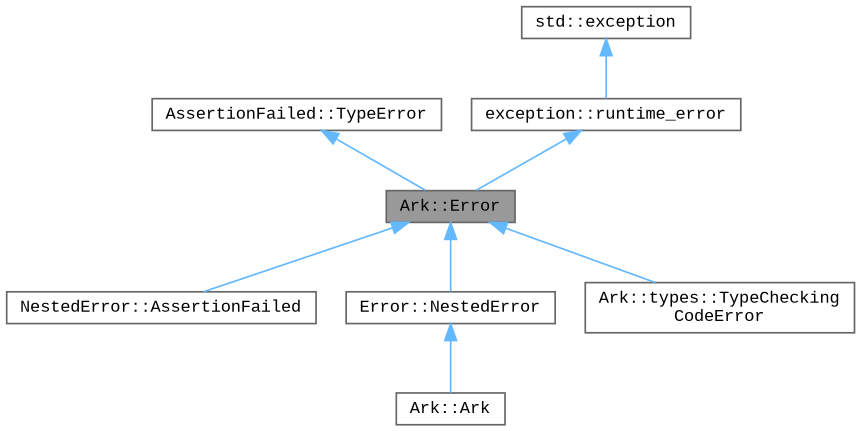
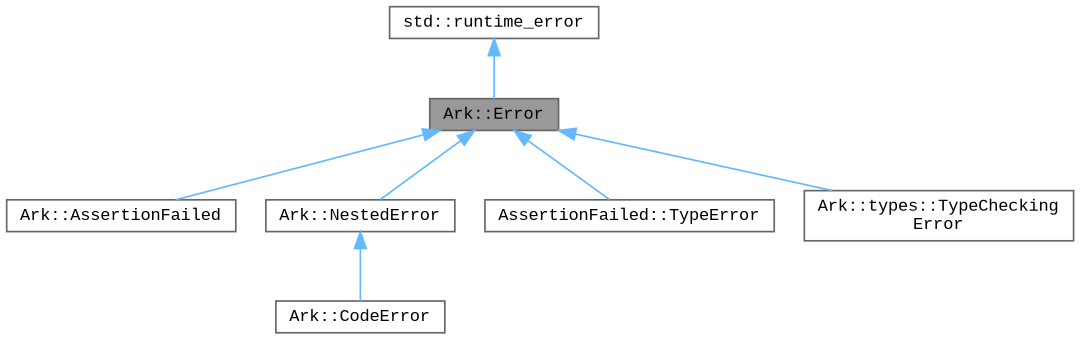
(606, 23) -> none
(606, 115) -> (494, 23)
(381, 165) -> (569, 170)
(161, 308) -> (121, 216)
(451, 308) -> (360, 216)
(720, 308) -> (939, 216)
(451, 409) -> (360, 317)
